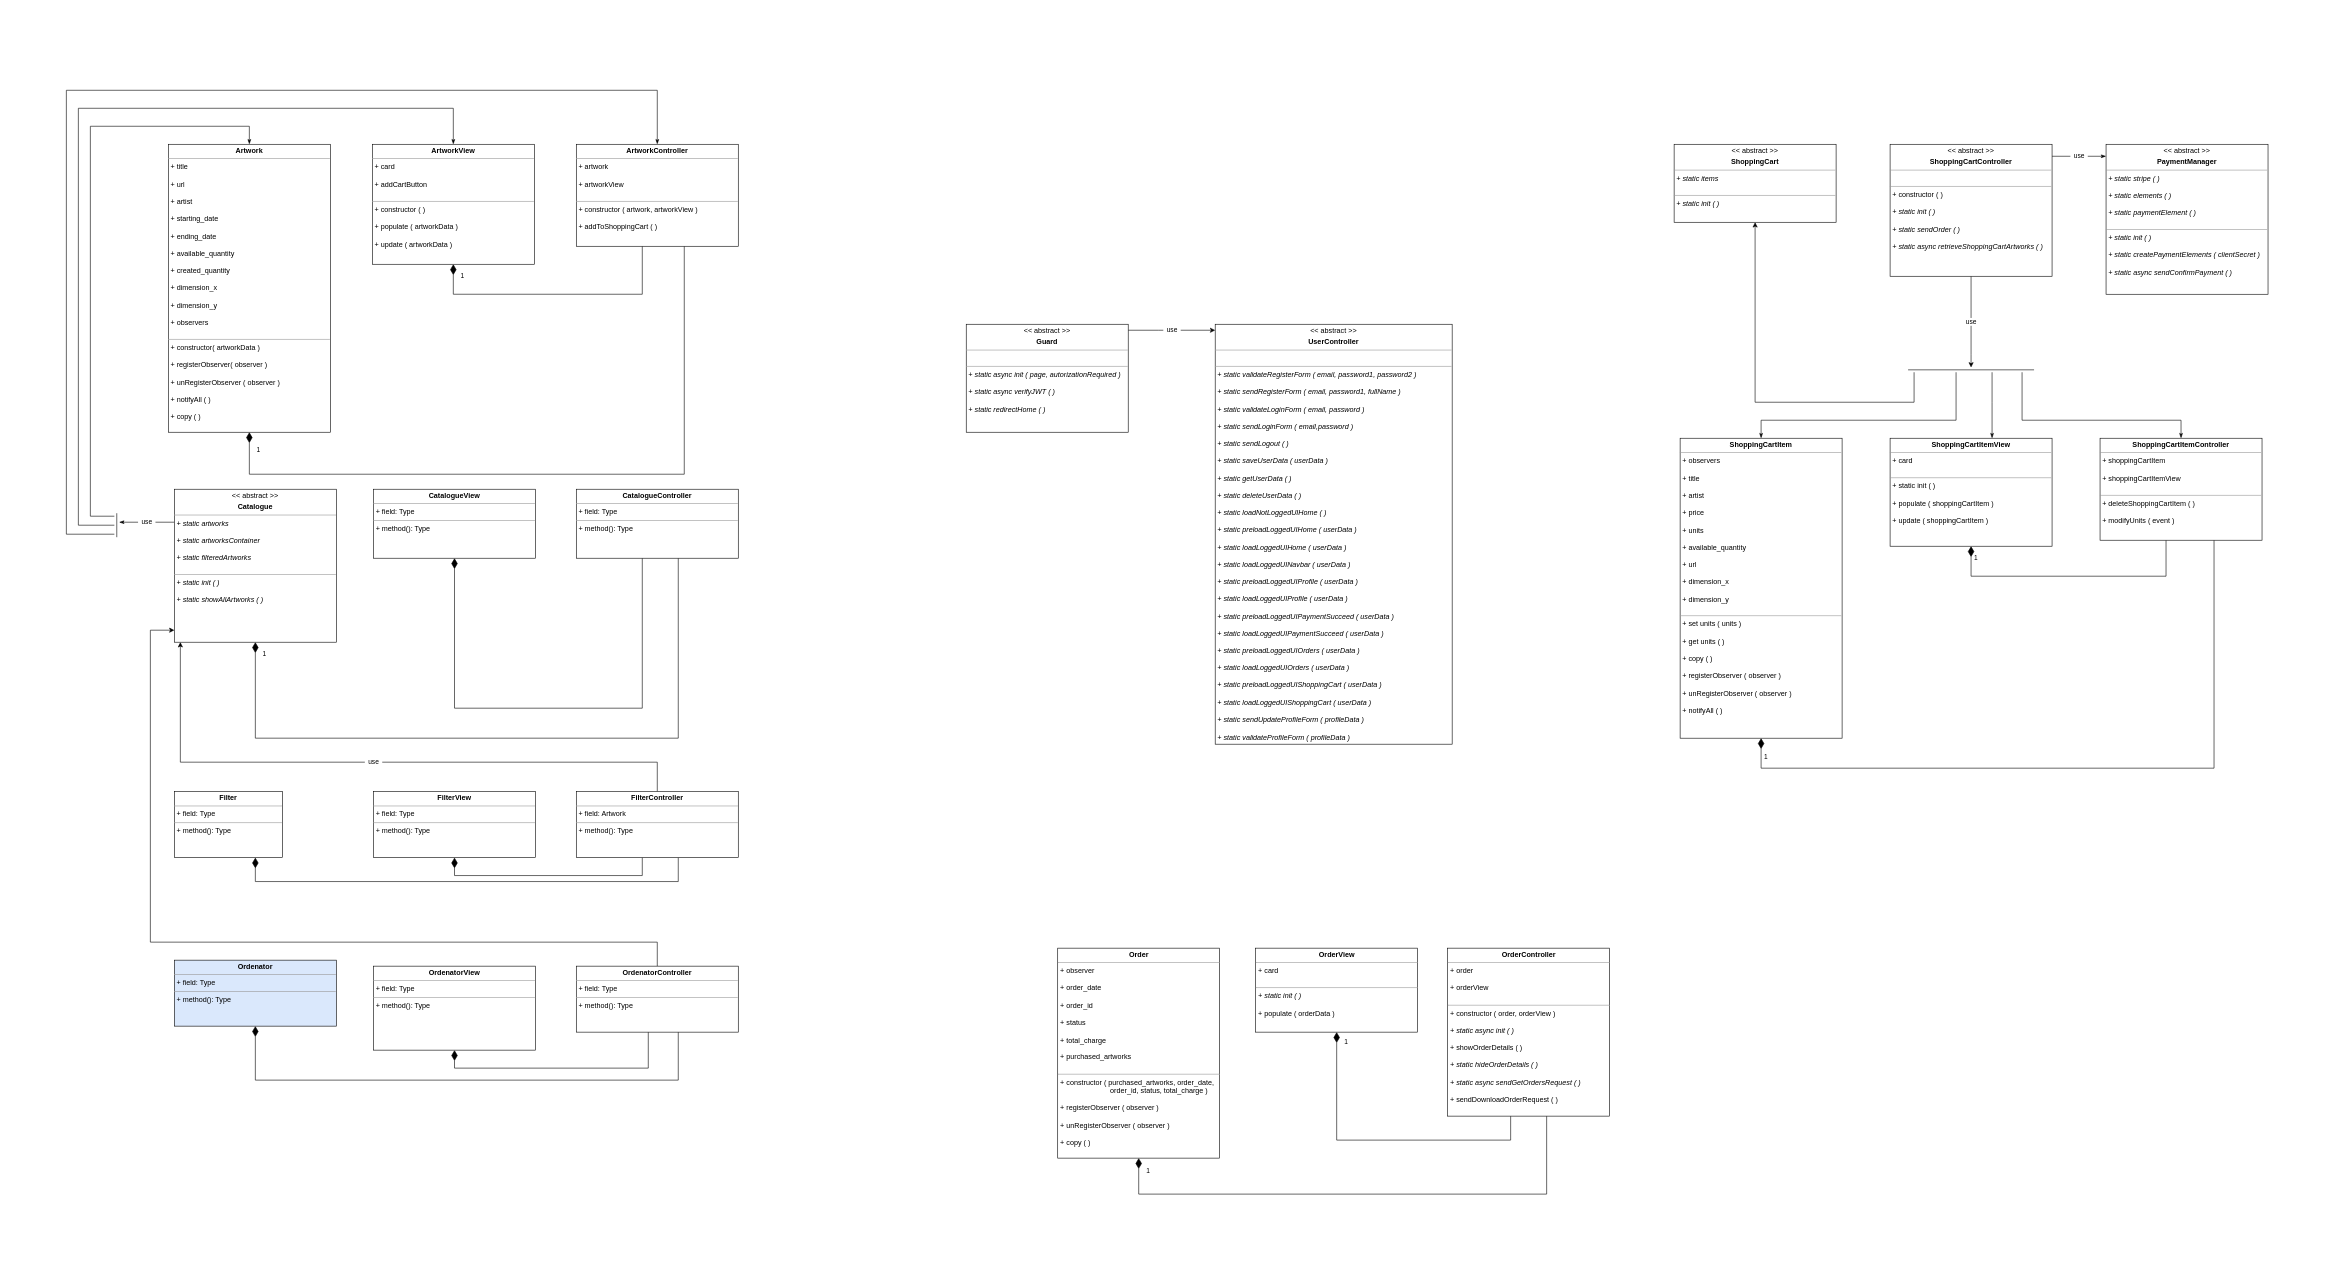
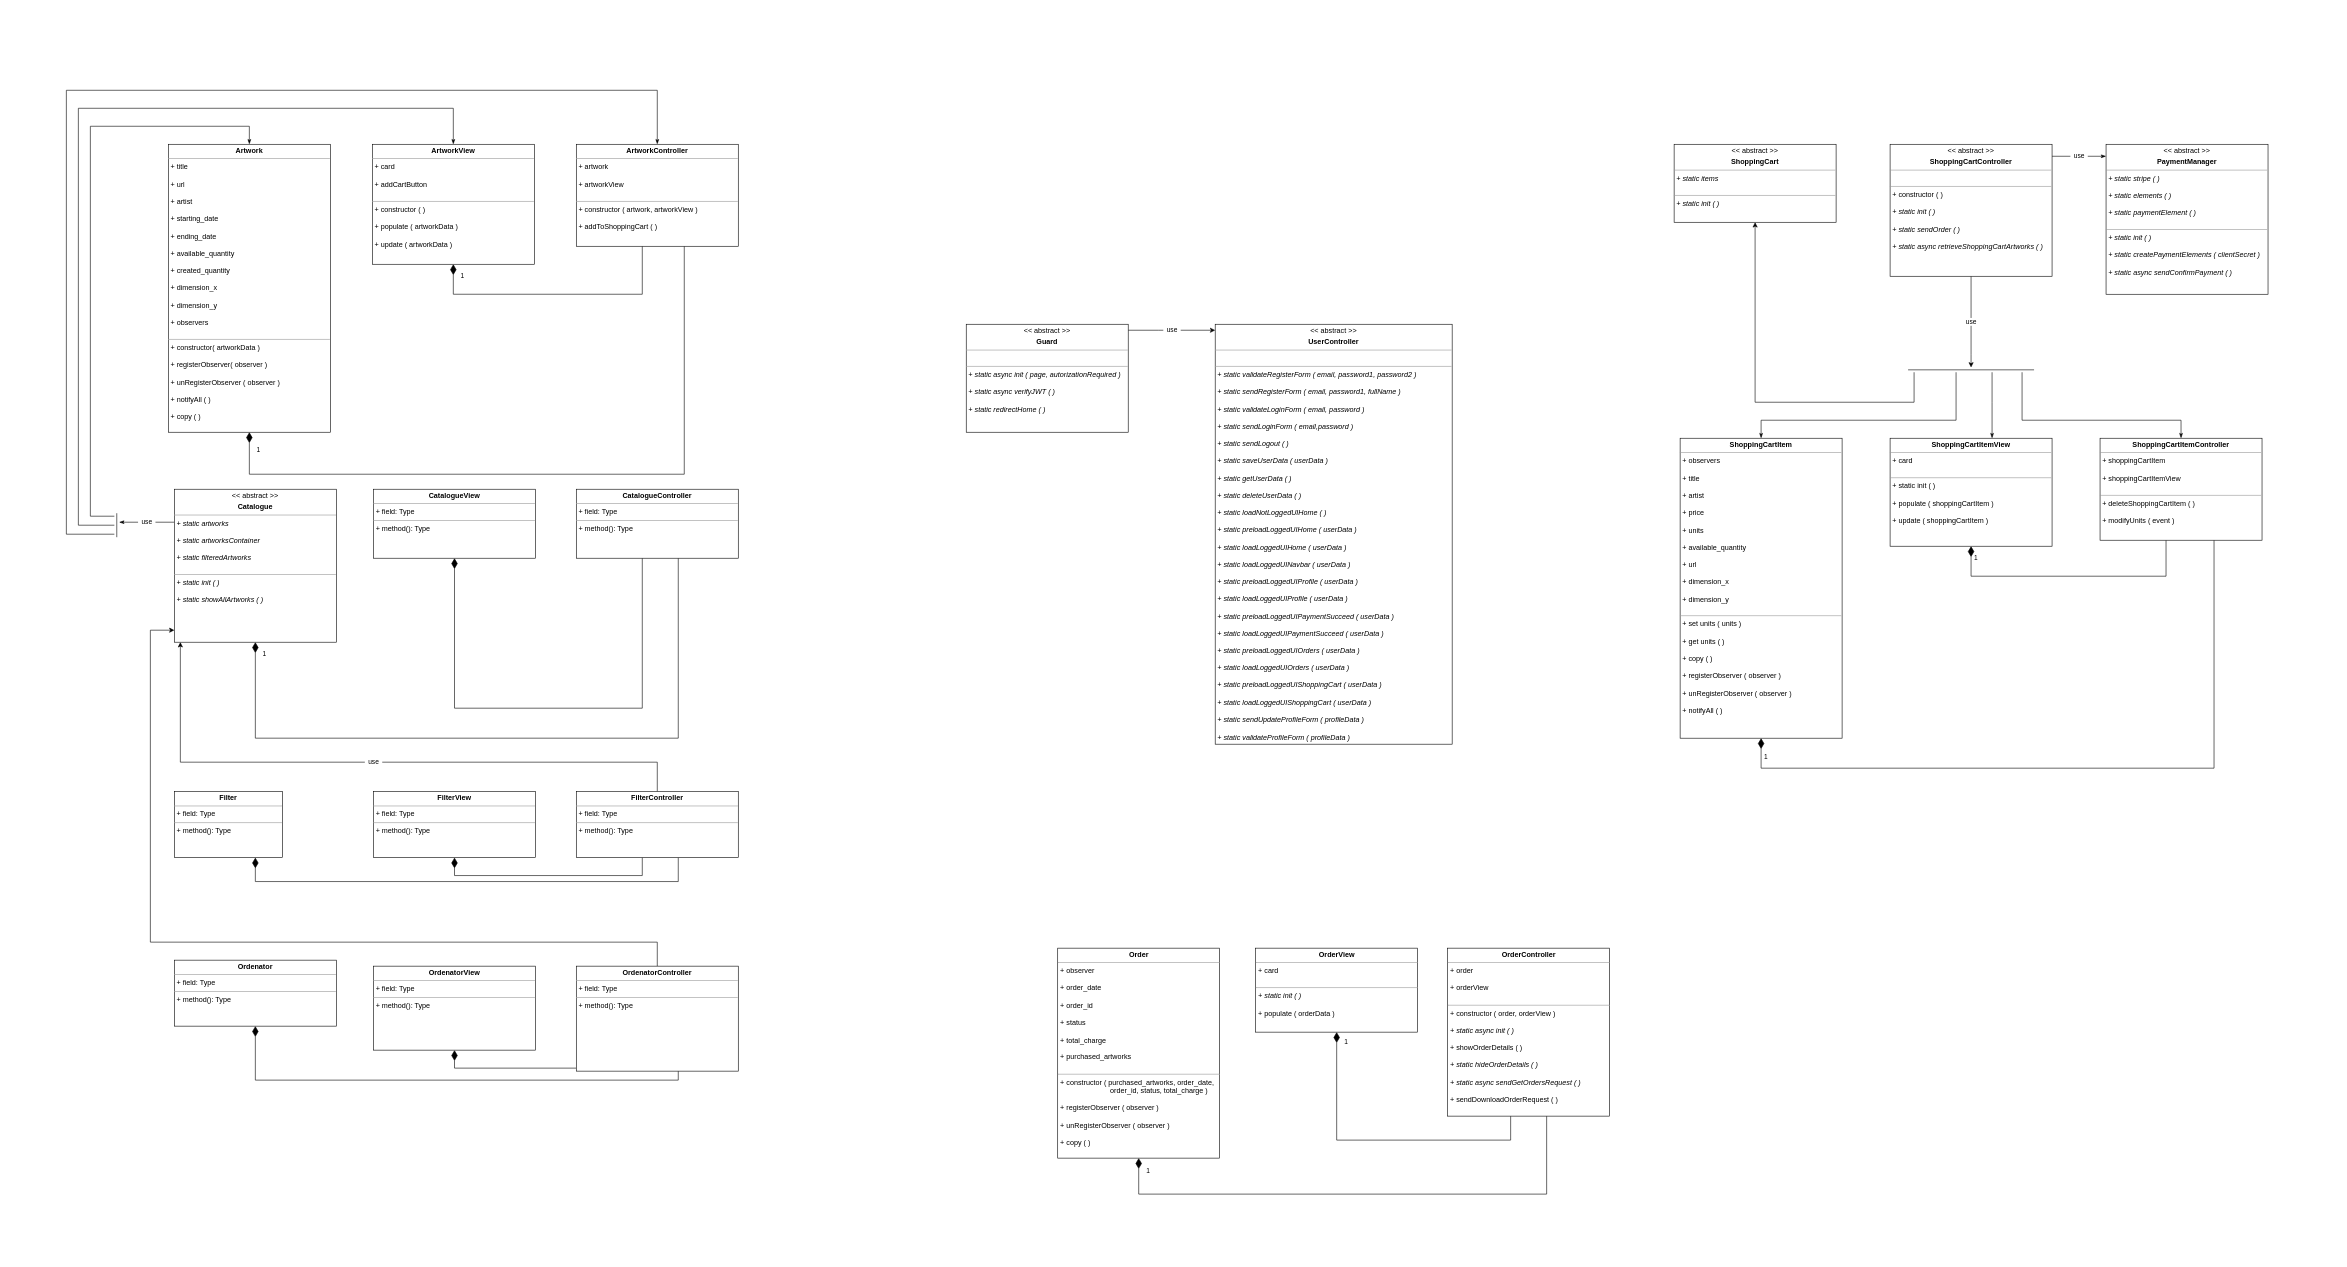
(606, 805) -> (606, 805)
(255, 993) -> (255, 993)
(657, 999) -> (657, 1019)
